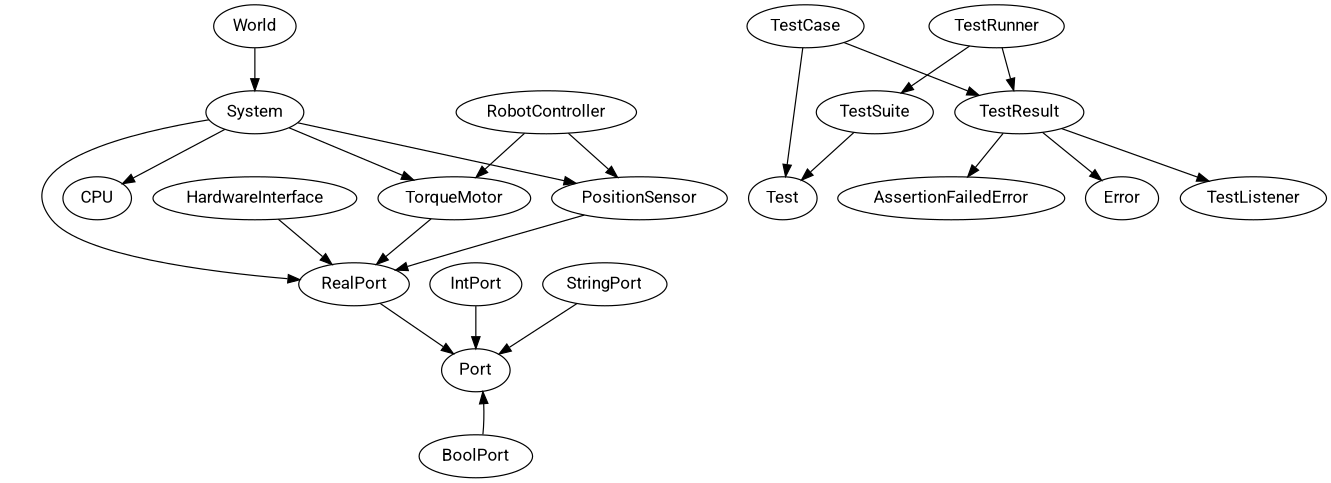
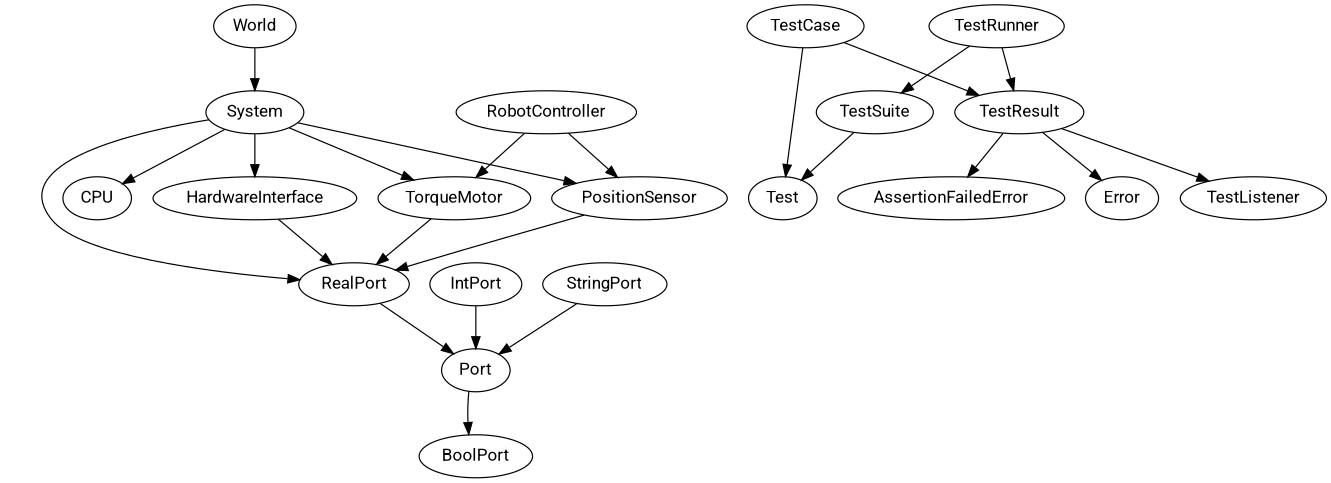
none -> (255, 149)
(484, 419) -> (468, 407)
